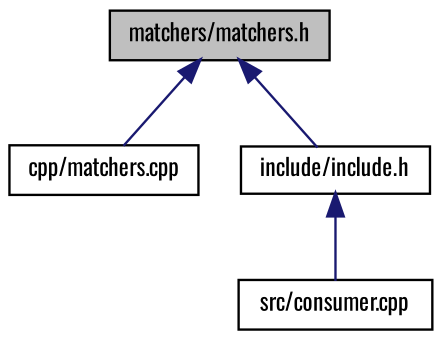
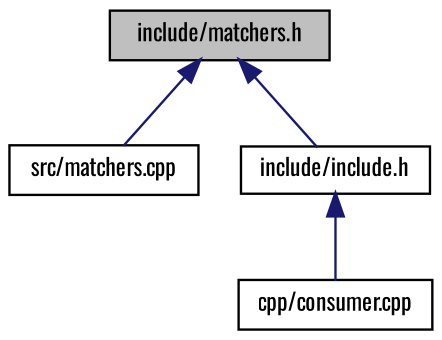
(220, 35) -> (220, 35)
(104, 170) -> (104, 170)
(335, 305) -> (335, 305)
